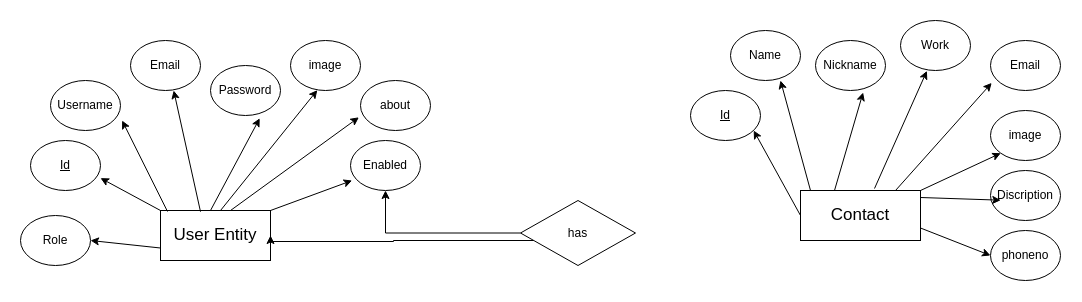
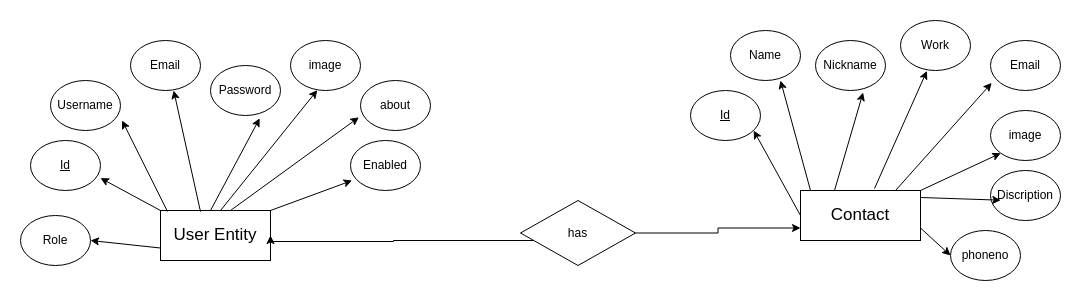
(436, 233) -> (717, 233)
(1026, 256) -> (986, 256)
